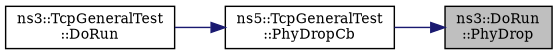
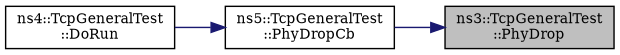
(90, 27) -> (90, 27)
(499, 27) -> (530, 27)
